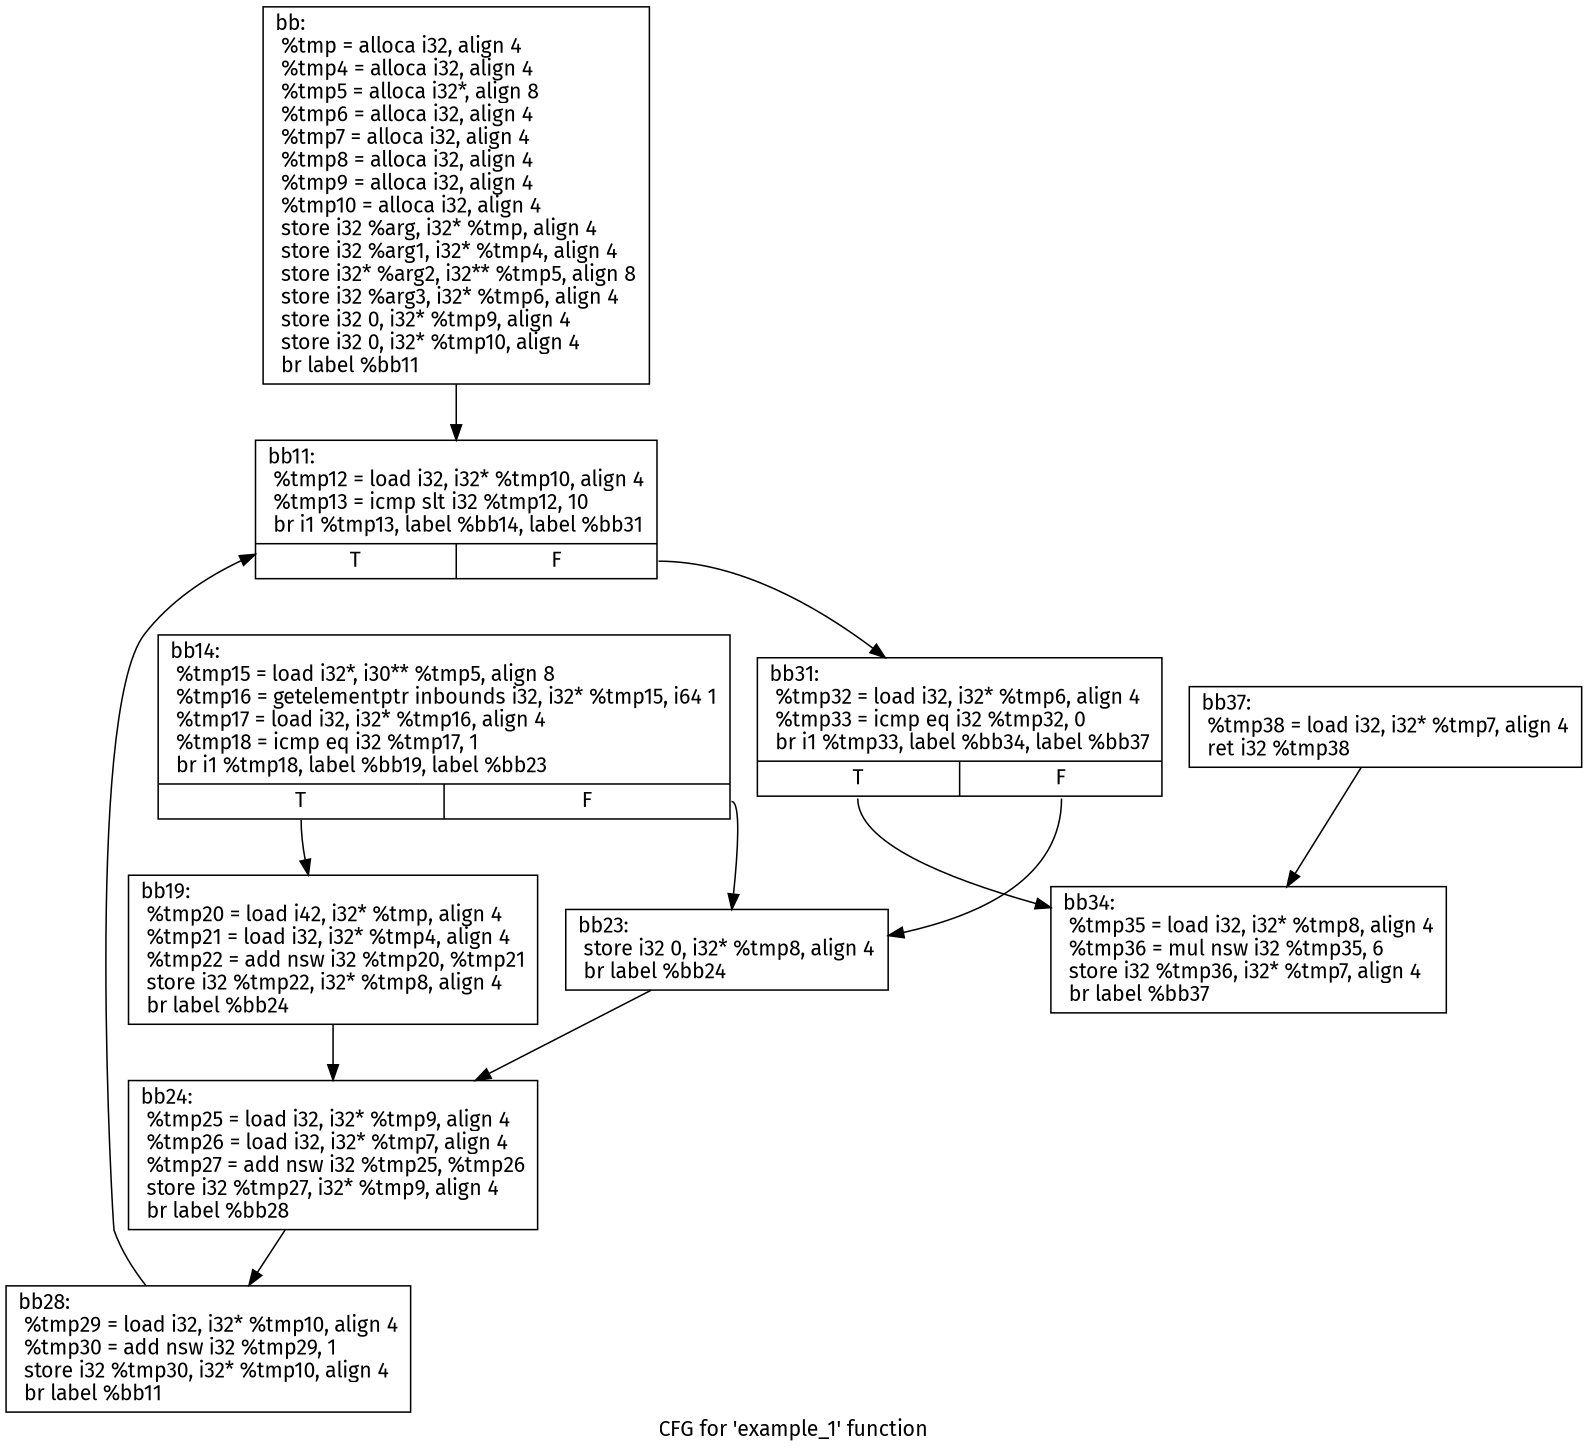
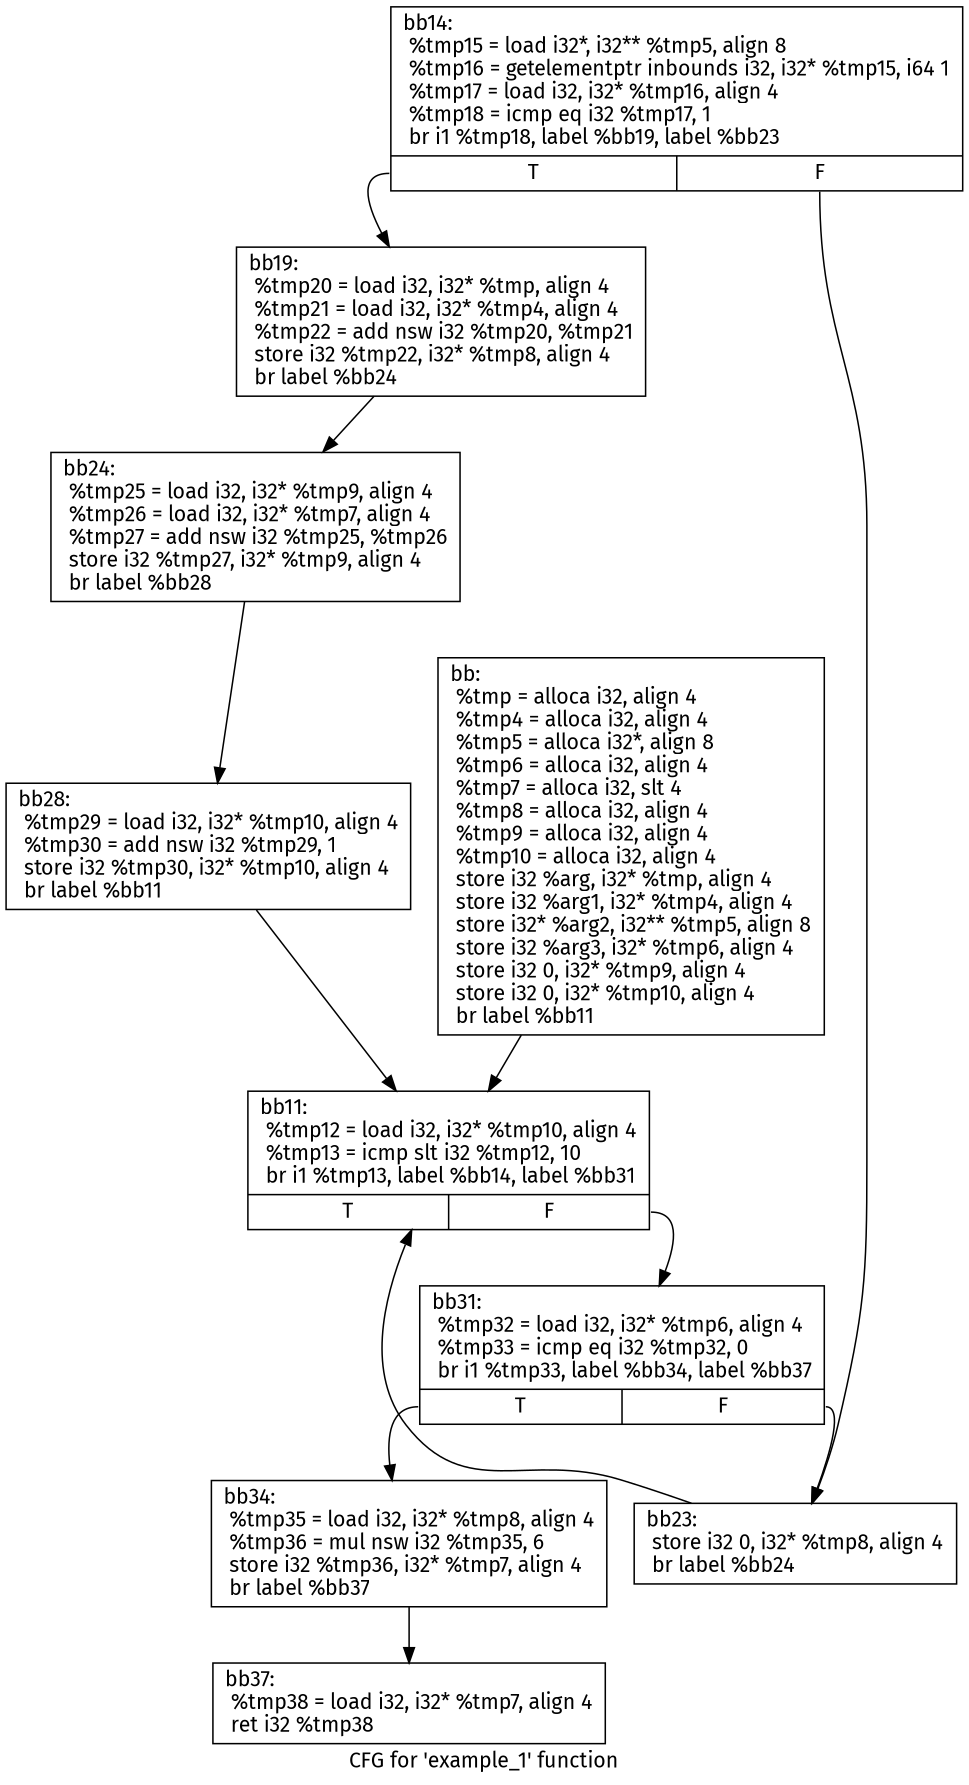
(403, 138) -> (567, 789)
(363, 674) -> (595, 46)
(1328, 820) -> (409, 1627)
(322, 915) -> (430, 287)
(570, 1032) -> (451, 1462)
